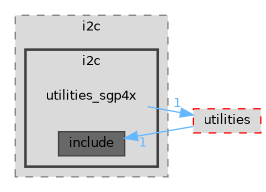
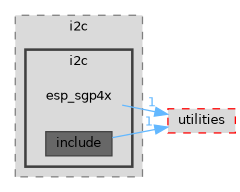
(92, 97) -> (79, 97)
(177, 129) -> (124, 135)
